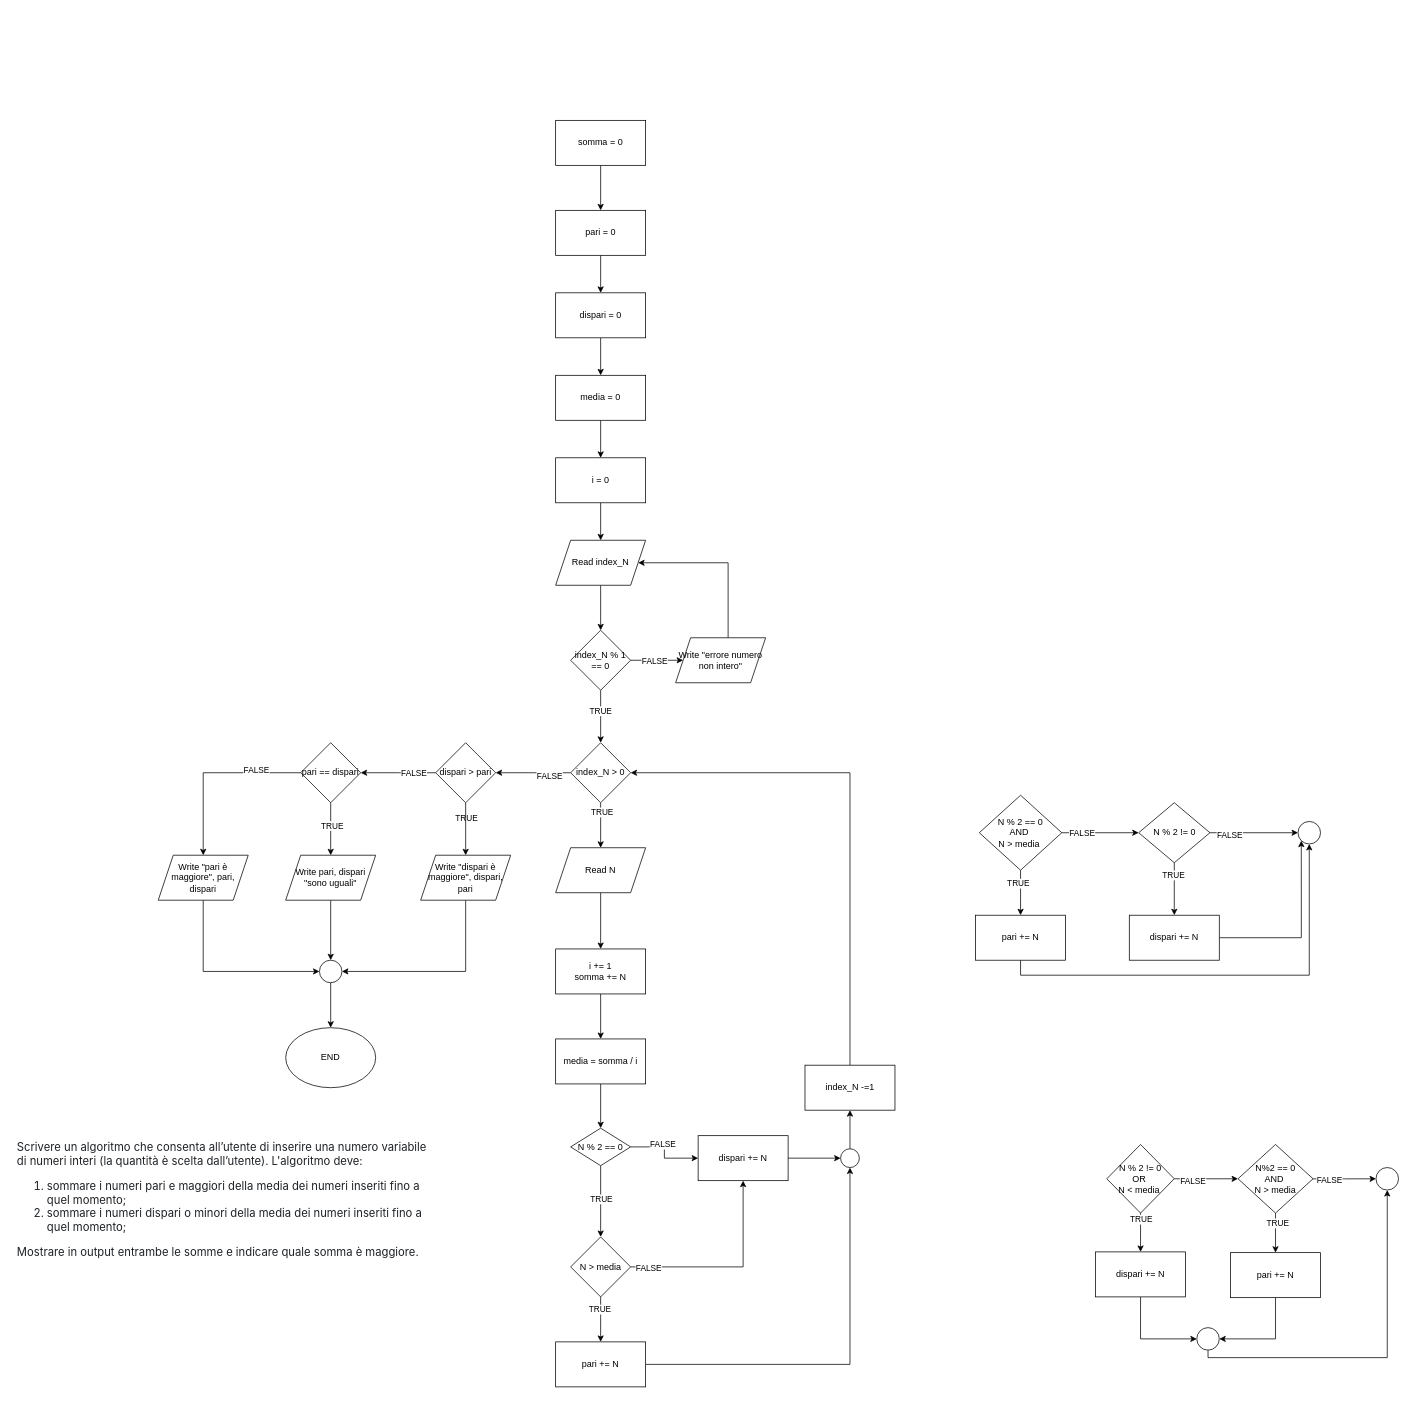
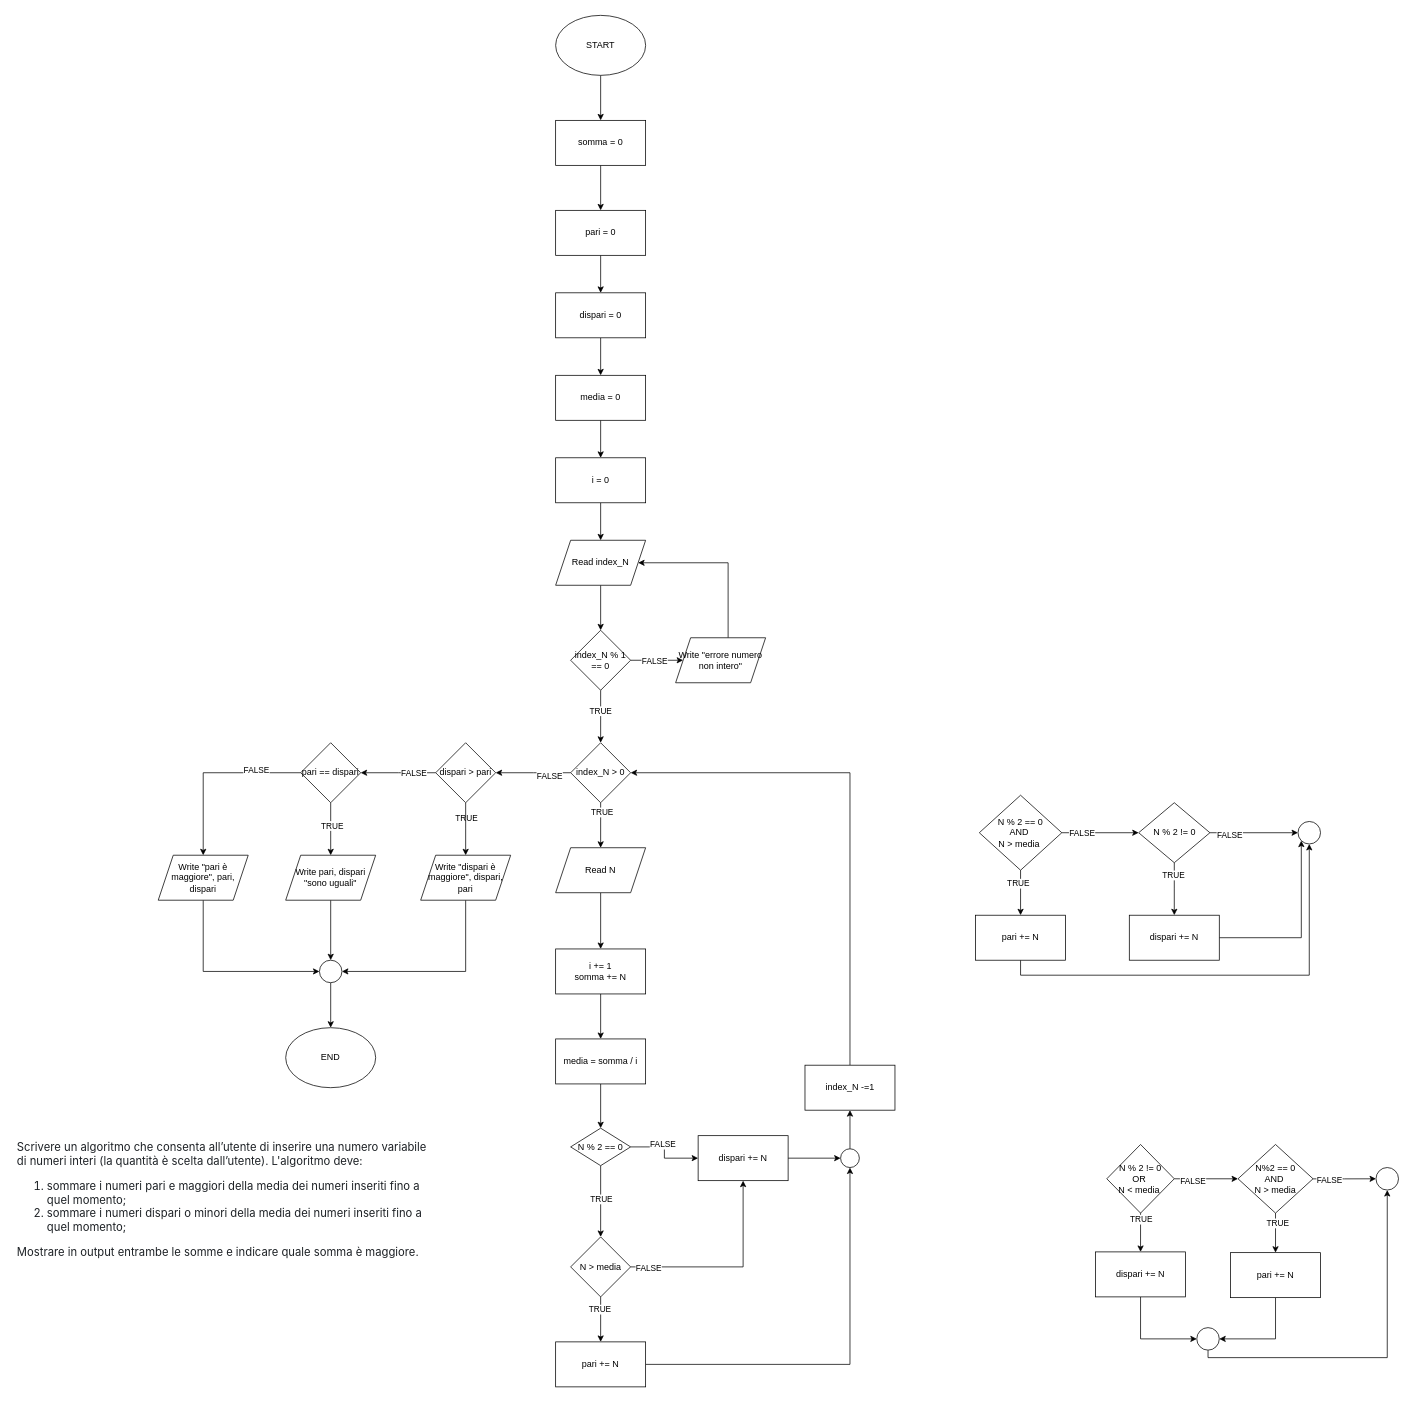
none -> (600, 45)
none -> (600, 95)
